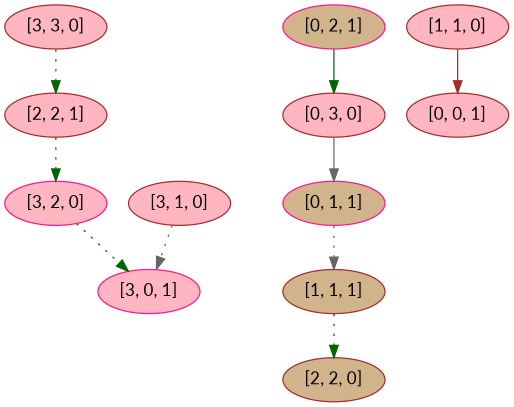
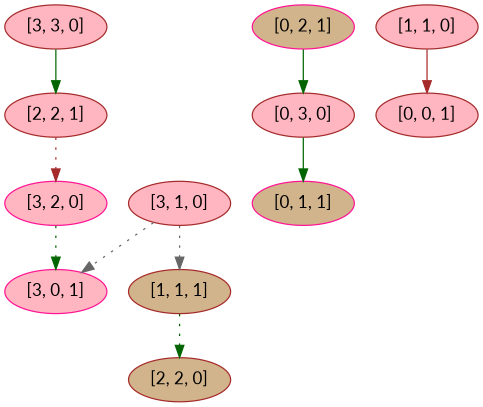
(56, 65) -> (56, 65)
(56, 153) -> (56, 153)
(334, 153) -> (303, 153)
(334, 241) -> (180, 241)
